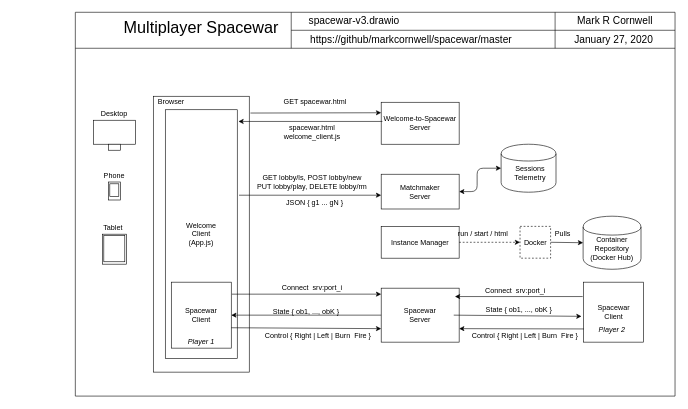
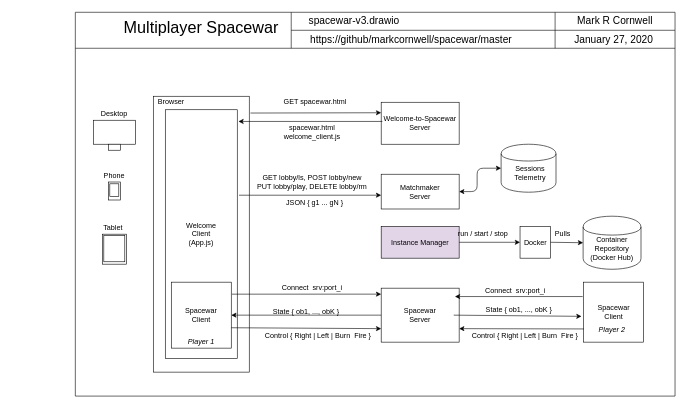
(483, 234) -> (483, 234)
(420, 242) -> (420, 242)
(487, 242) -> (487, 242)
(536, 242) -> (536, 242)
